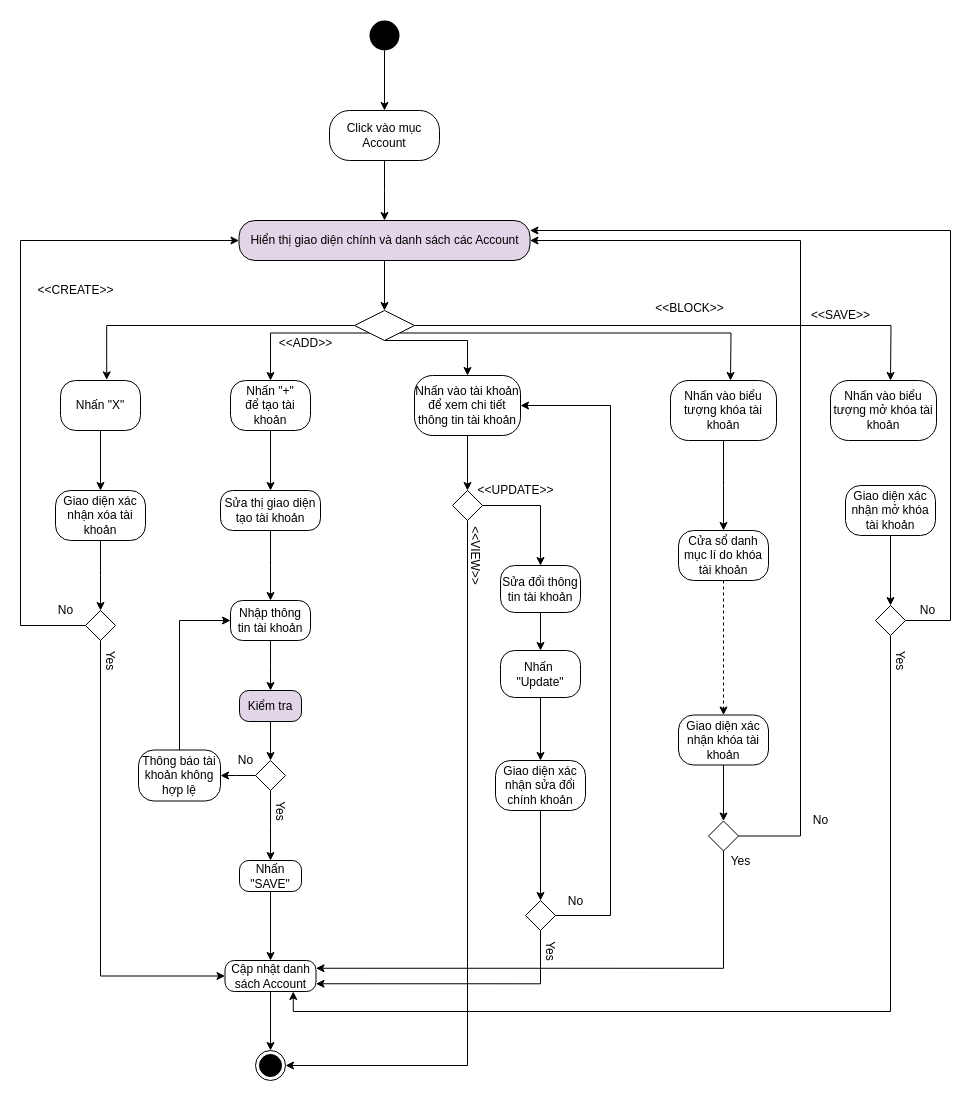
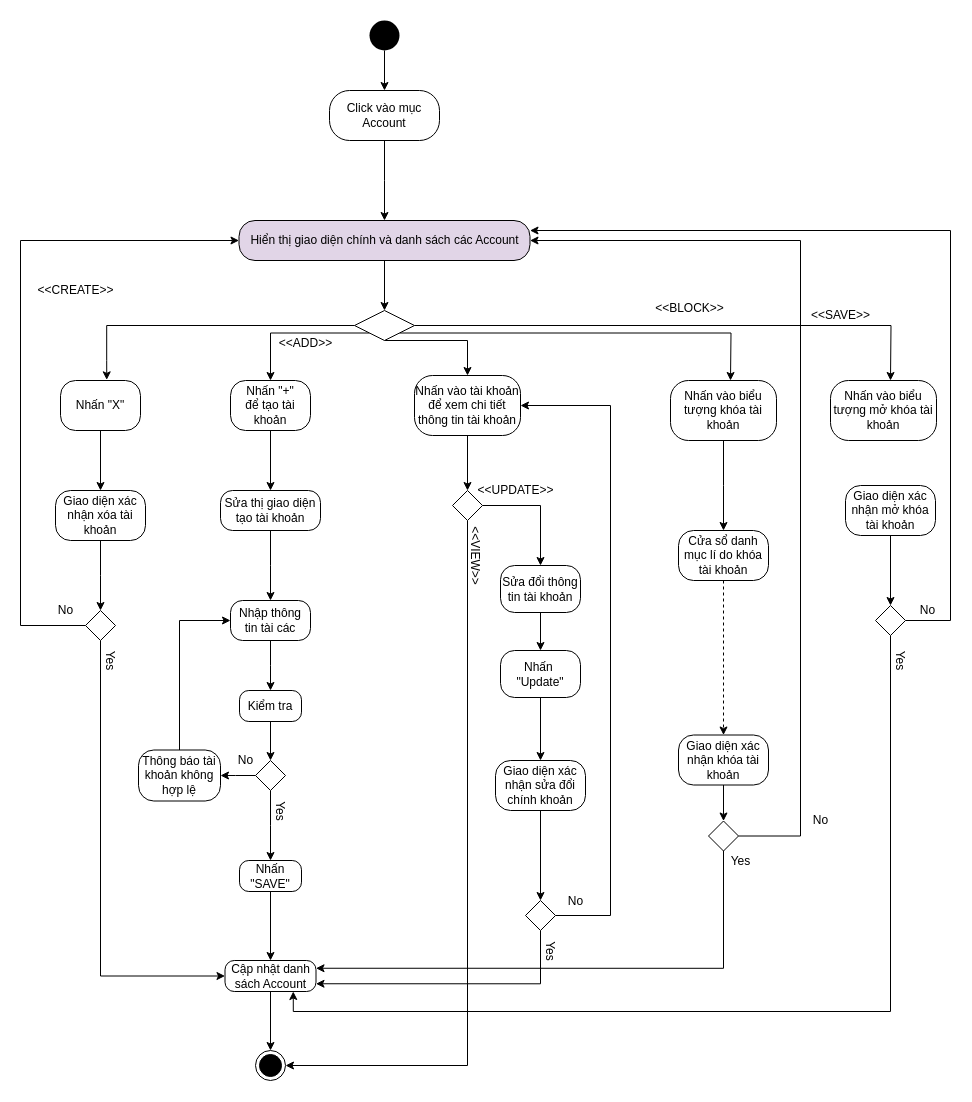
(385, 136) -> (385, 116)
(271, 621) -> (271, 621)
(271, 706) -> (271, 706)
(724, 740) -> (724, 760)
